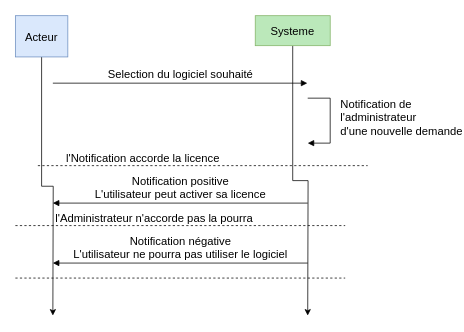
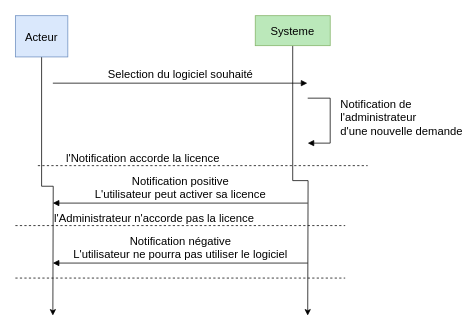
(155, 218) -> (155, 218)
